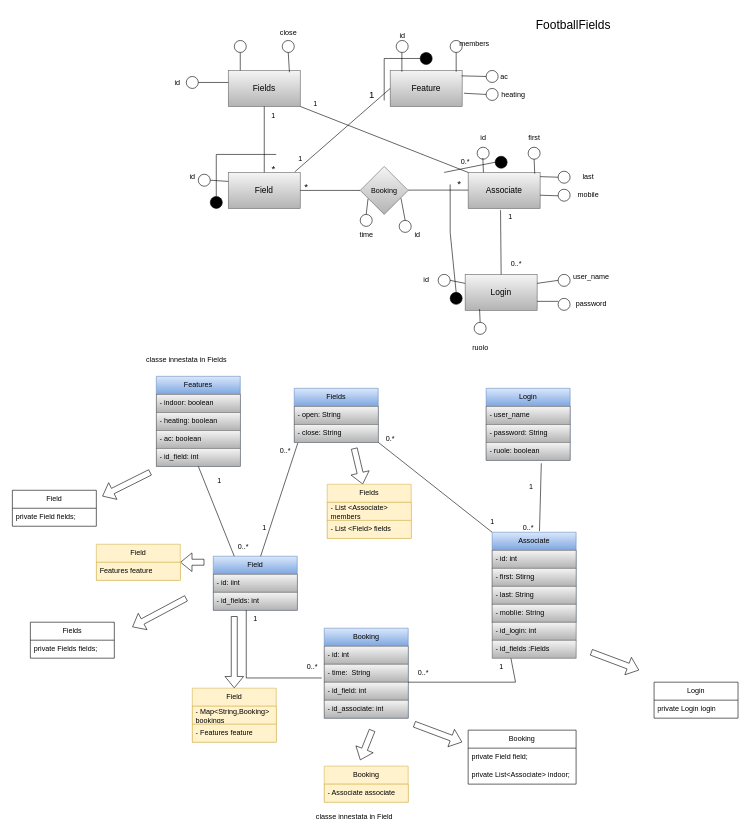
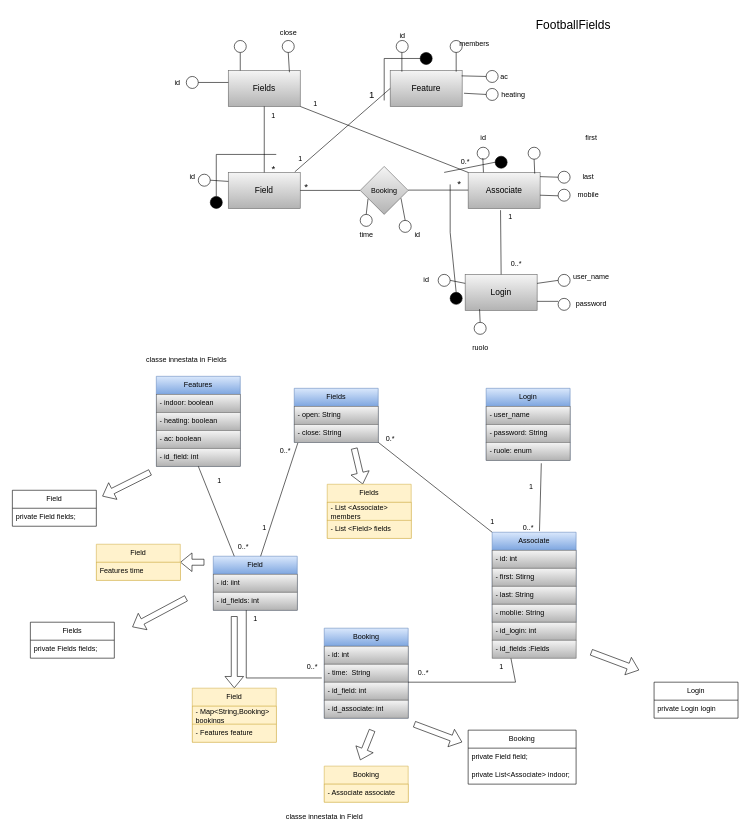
(534, 138) -> (591, 138)
(517, 452) -> (512, 452)
(131, 572) -> (124, 572)
(354, 818) -> (324, 818)
